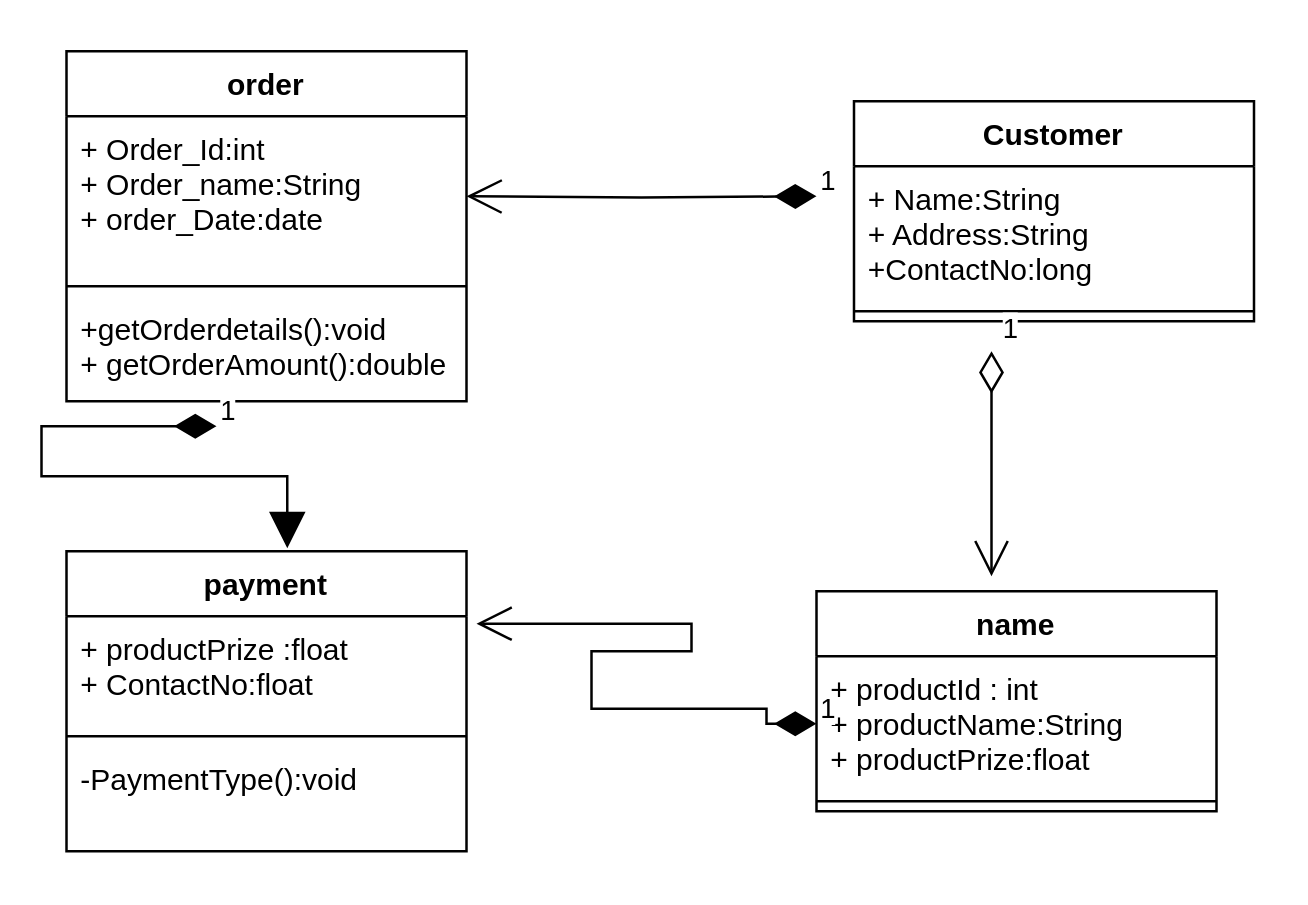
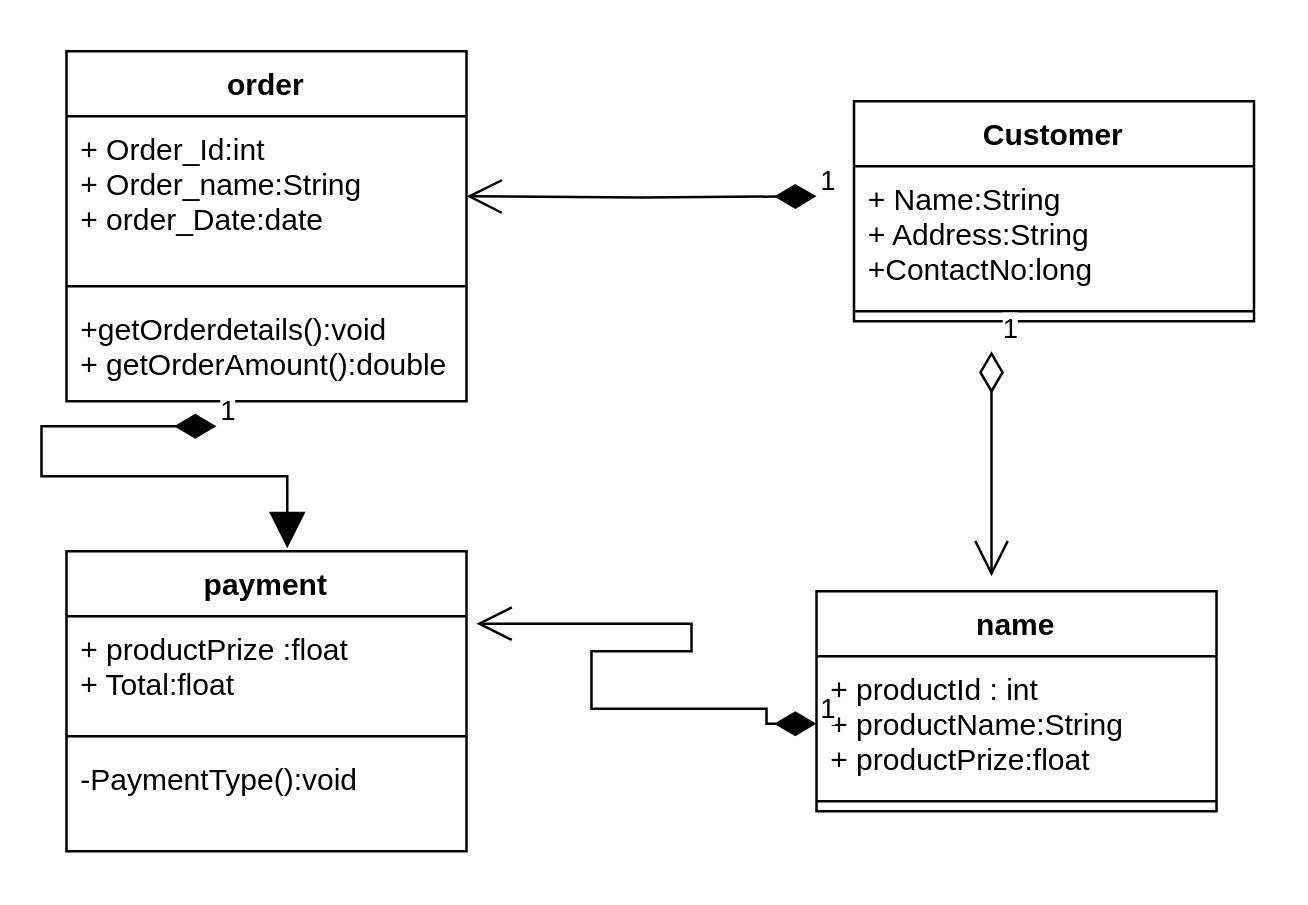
(237, 650) -> (237, 650)
